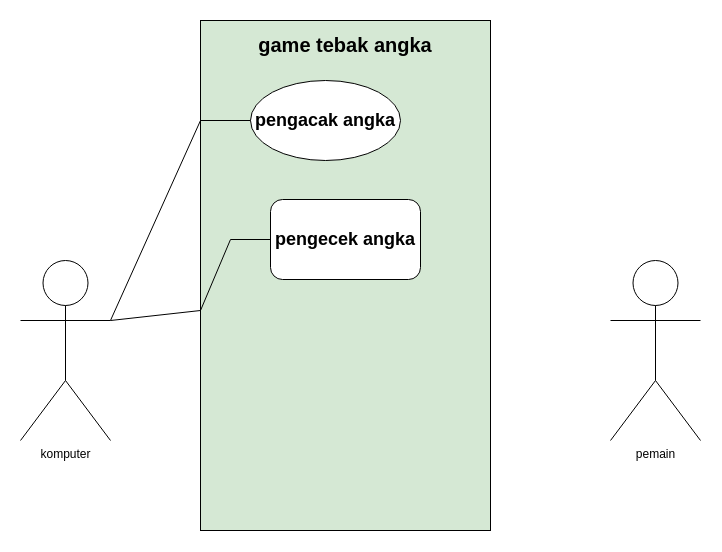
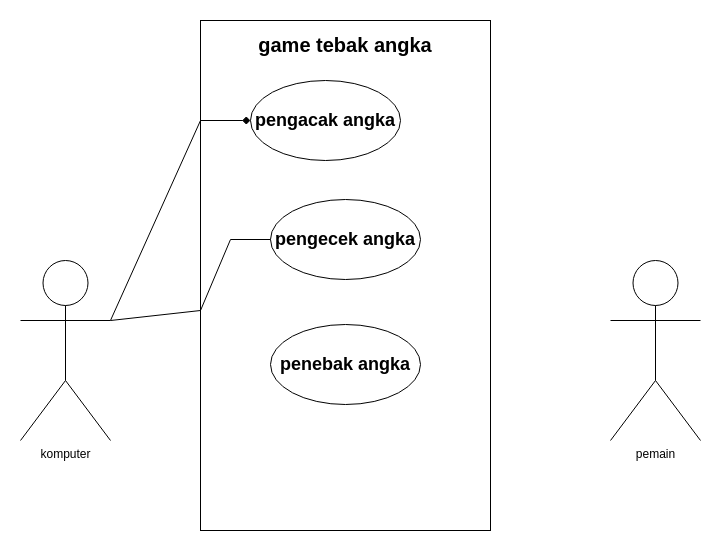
(346, 46) -> (346, 46)
(246, 121) -> (242, 121)
(346, 240) -> (346, 240)
none -> (346, 365)
